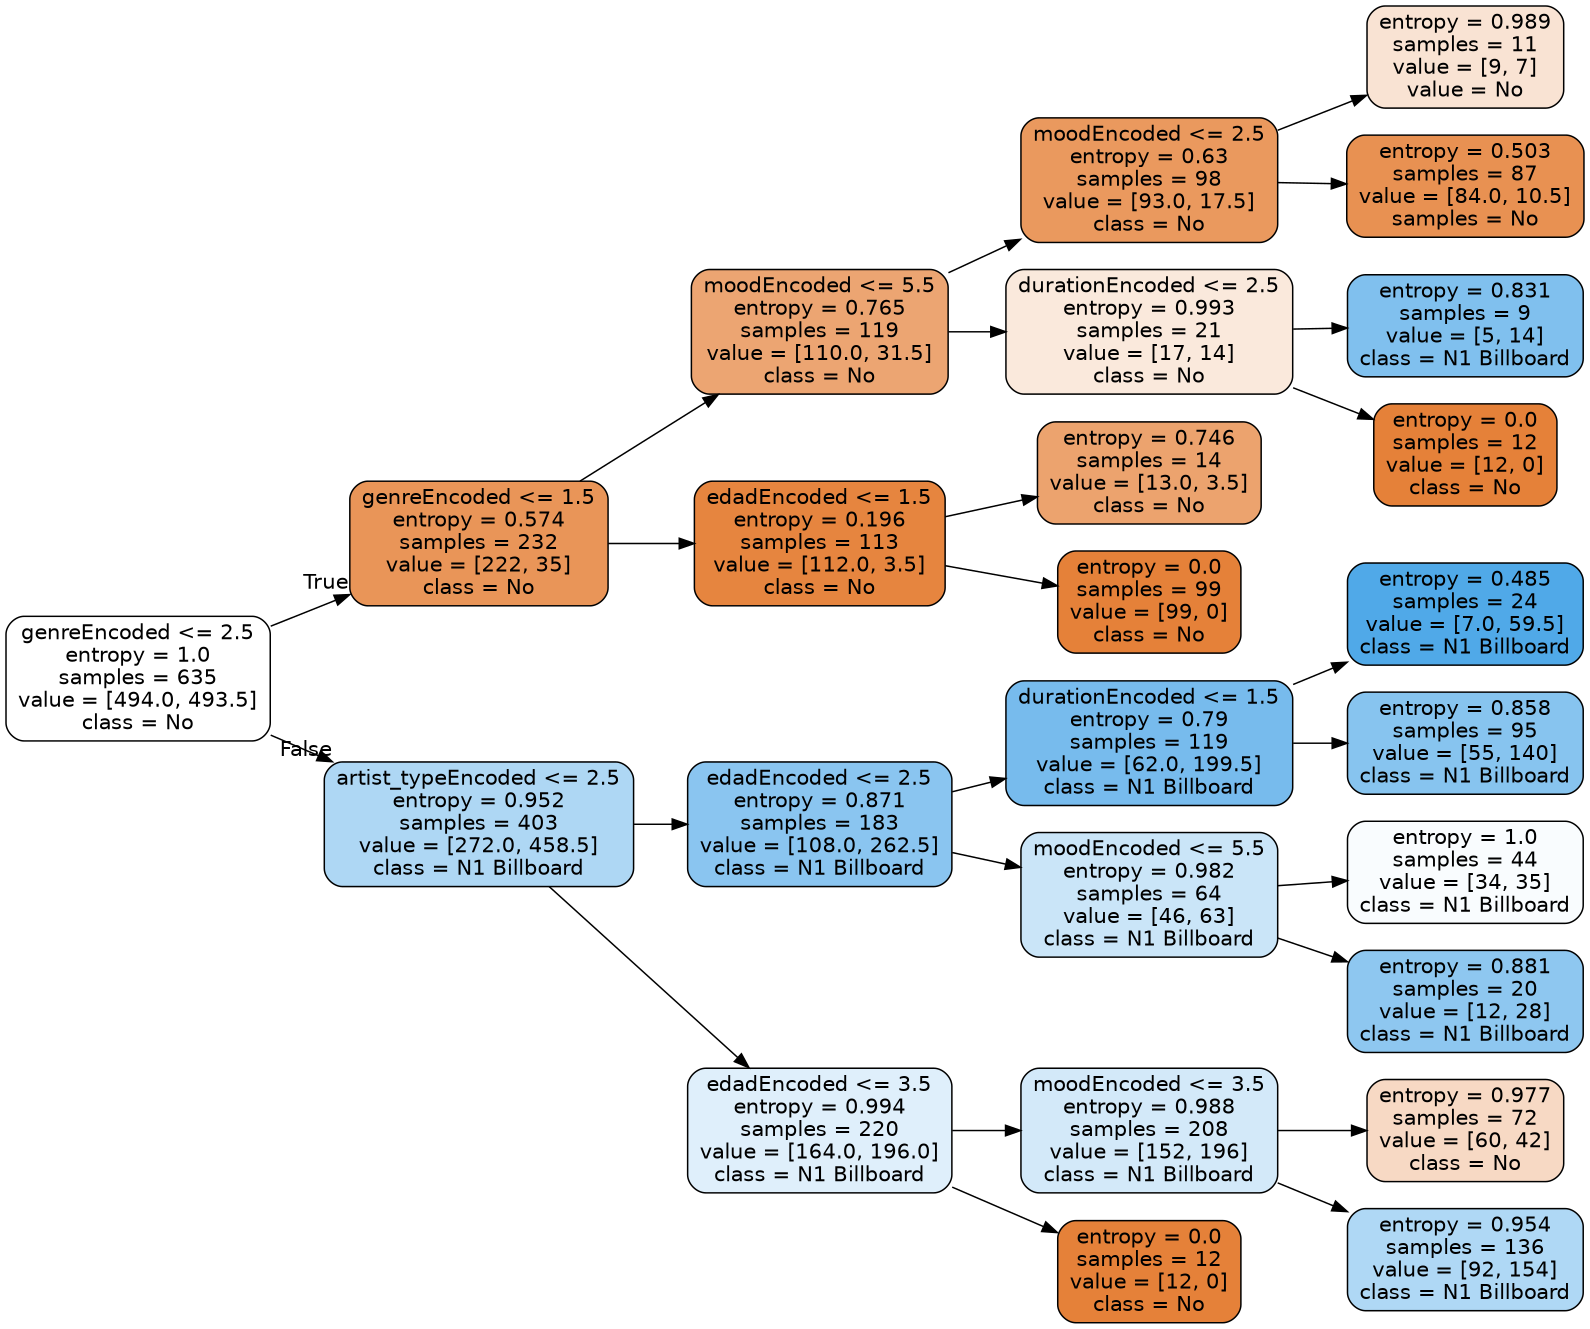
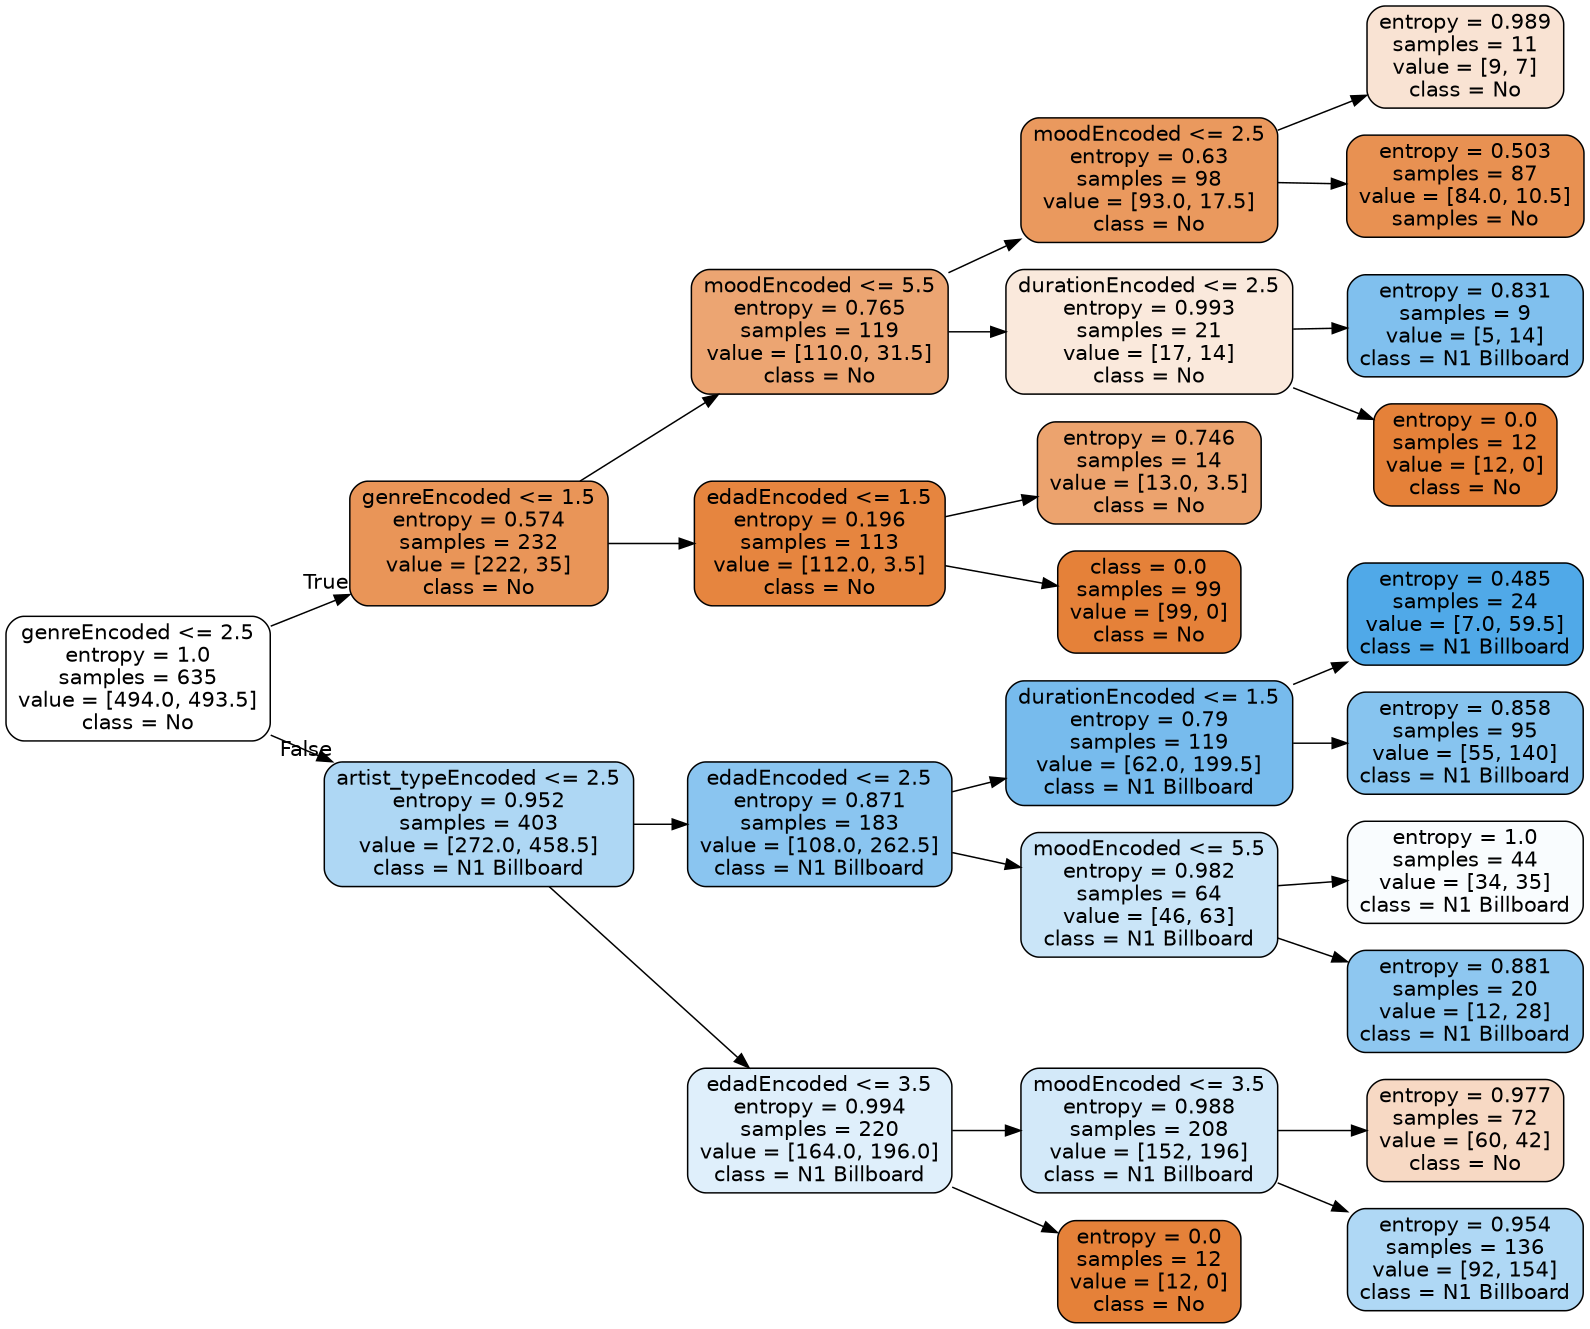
(1465, 57) -> (1465, 57)
(1149, 602) -> (1149, 602)
